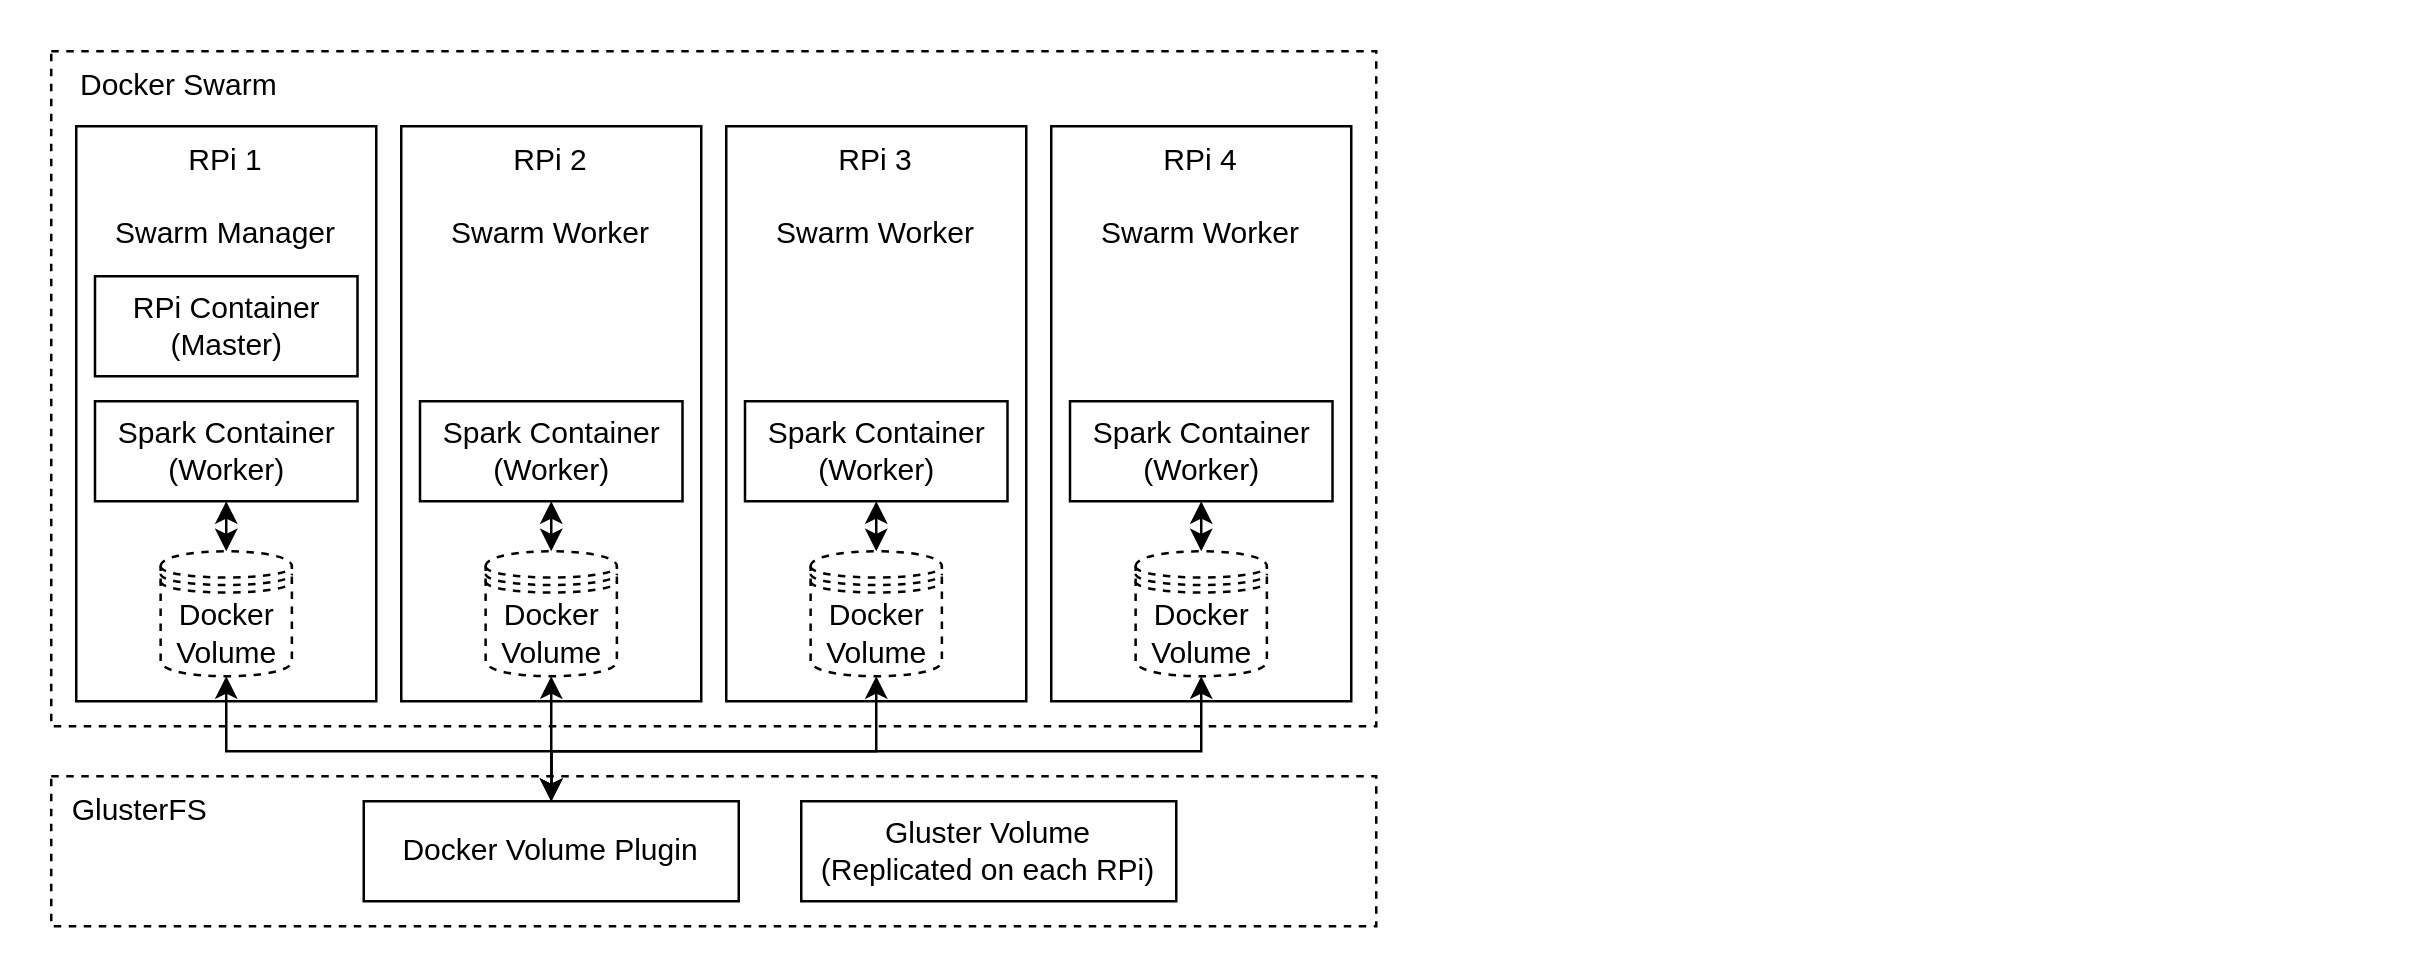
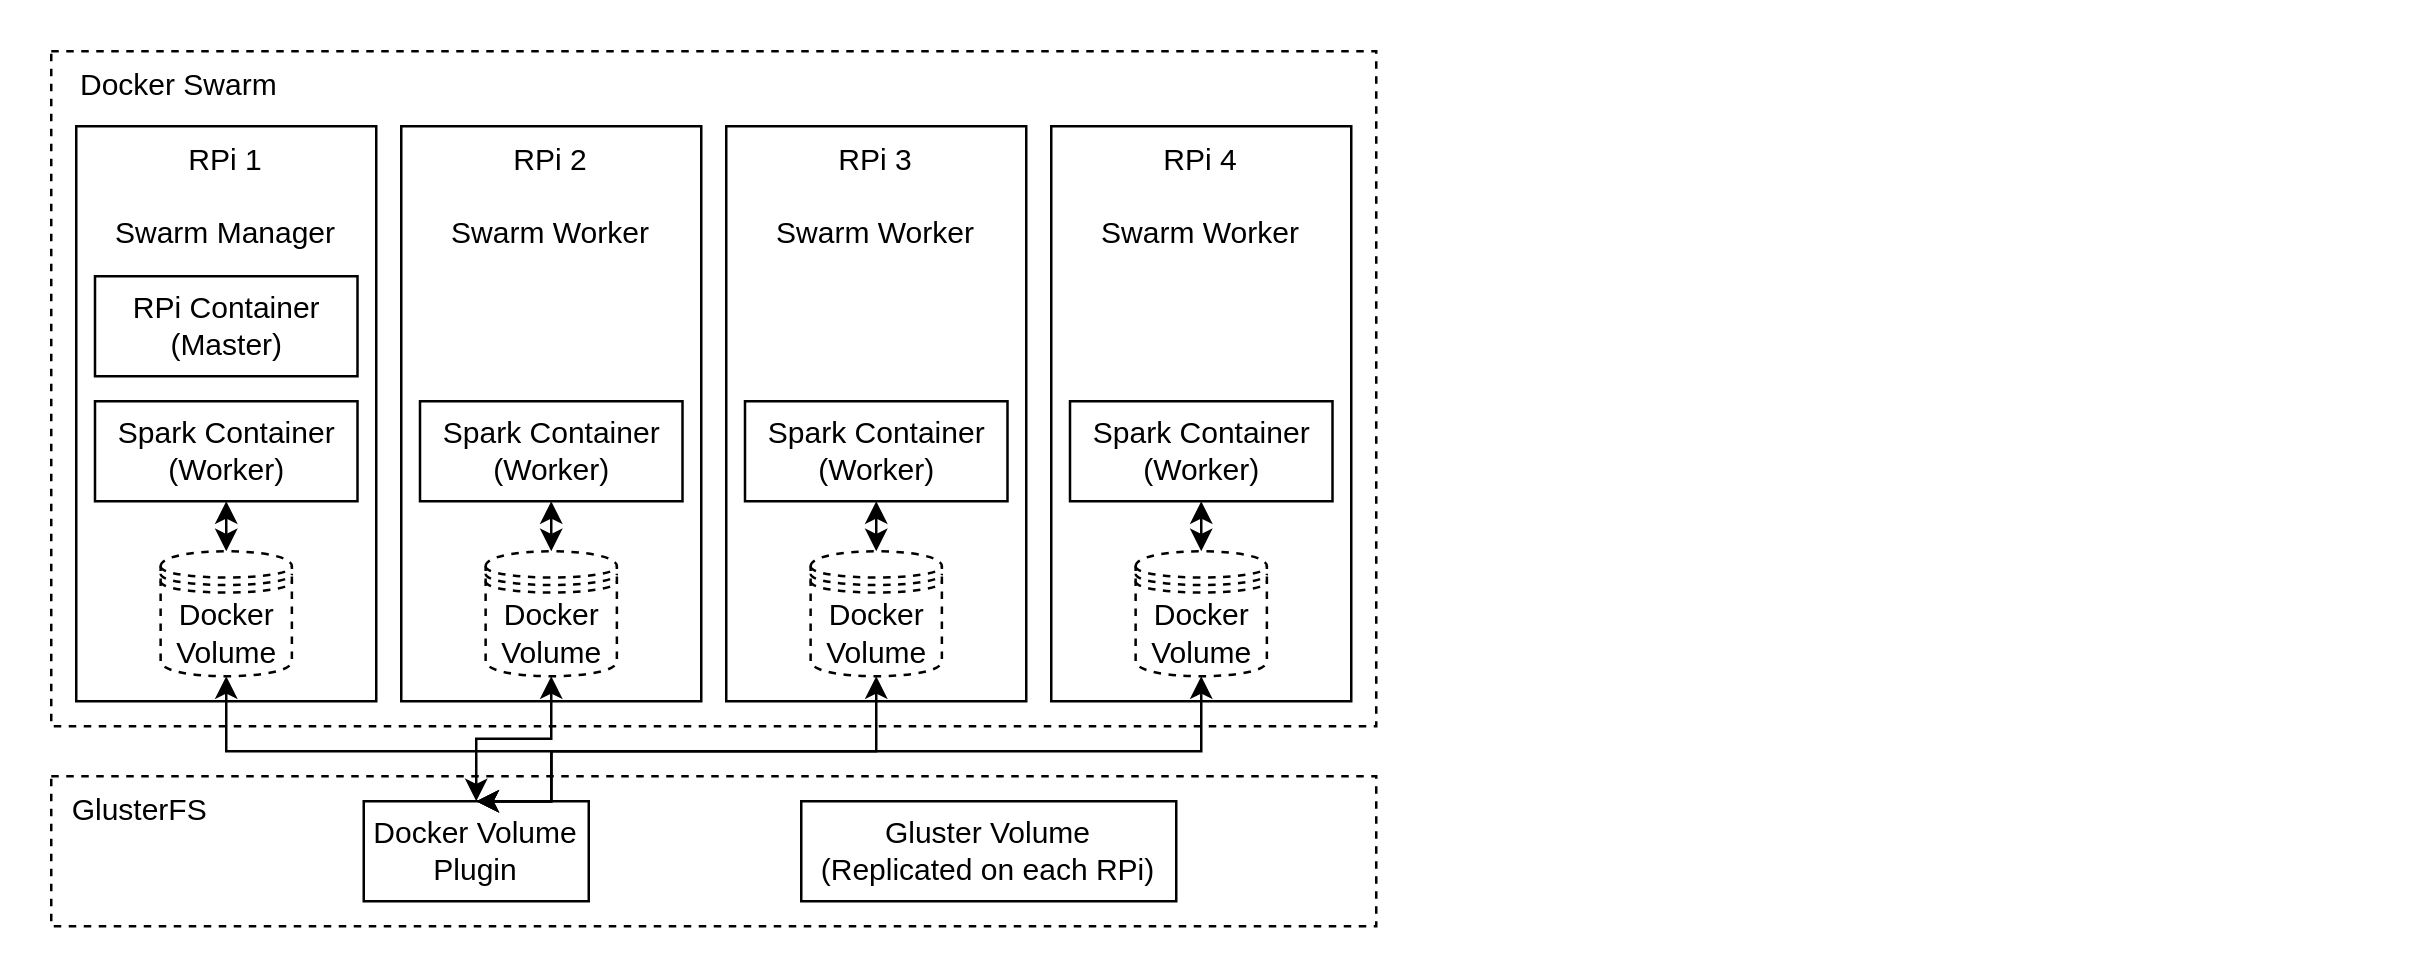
(551, 851) -> (476, 851)
